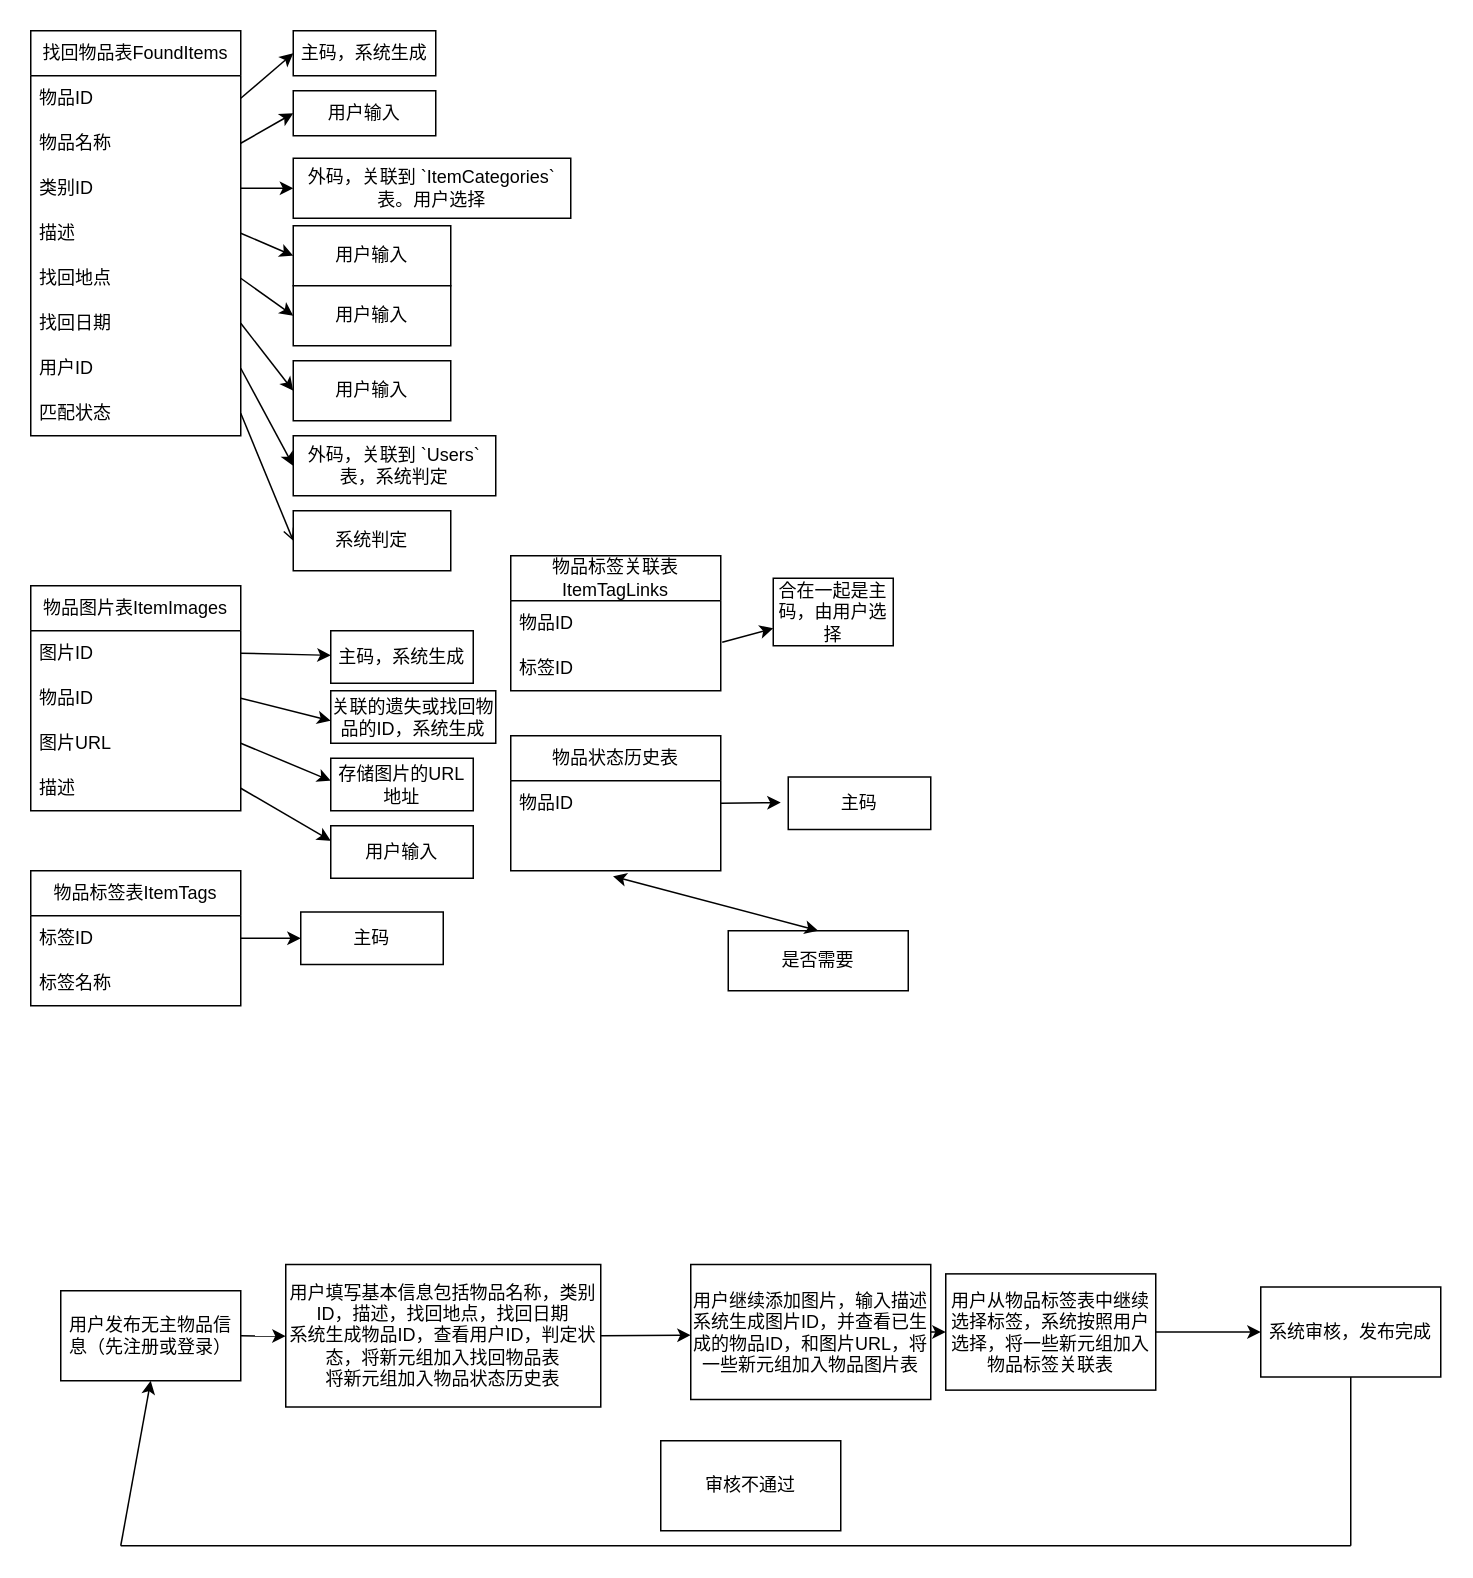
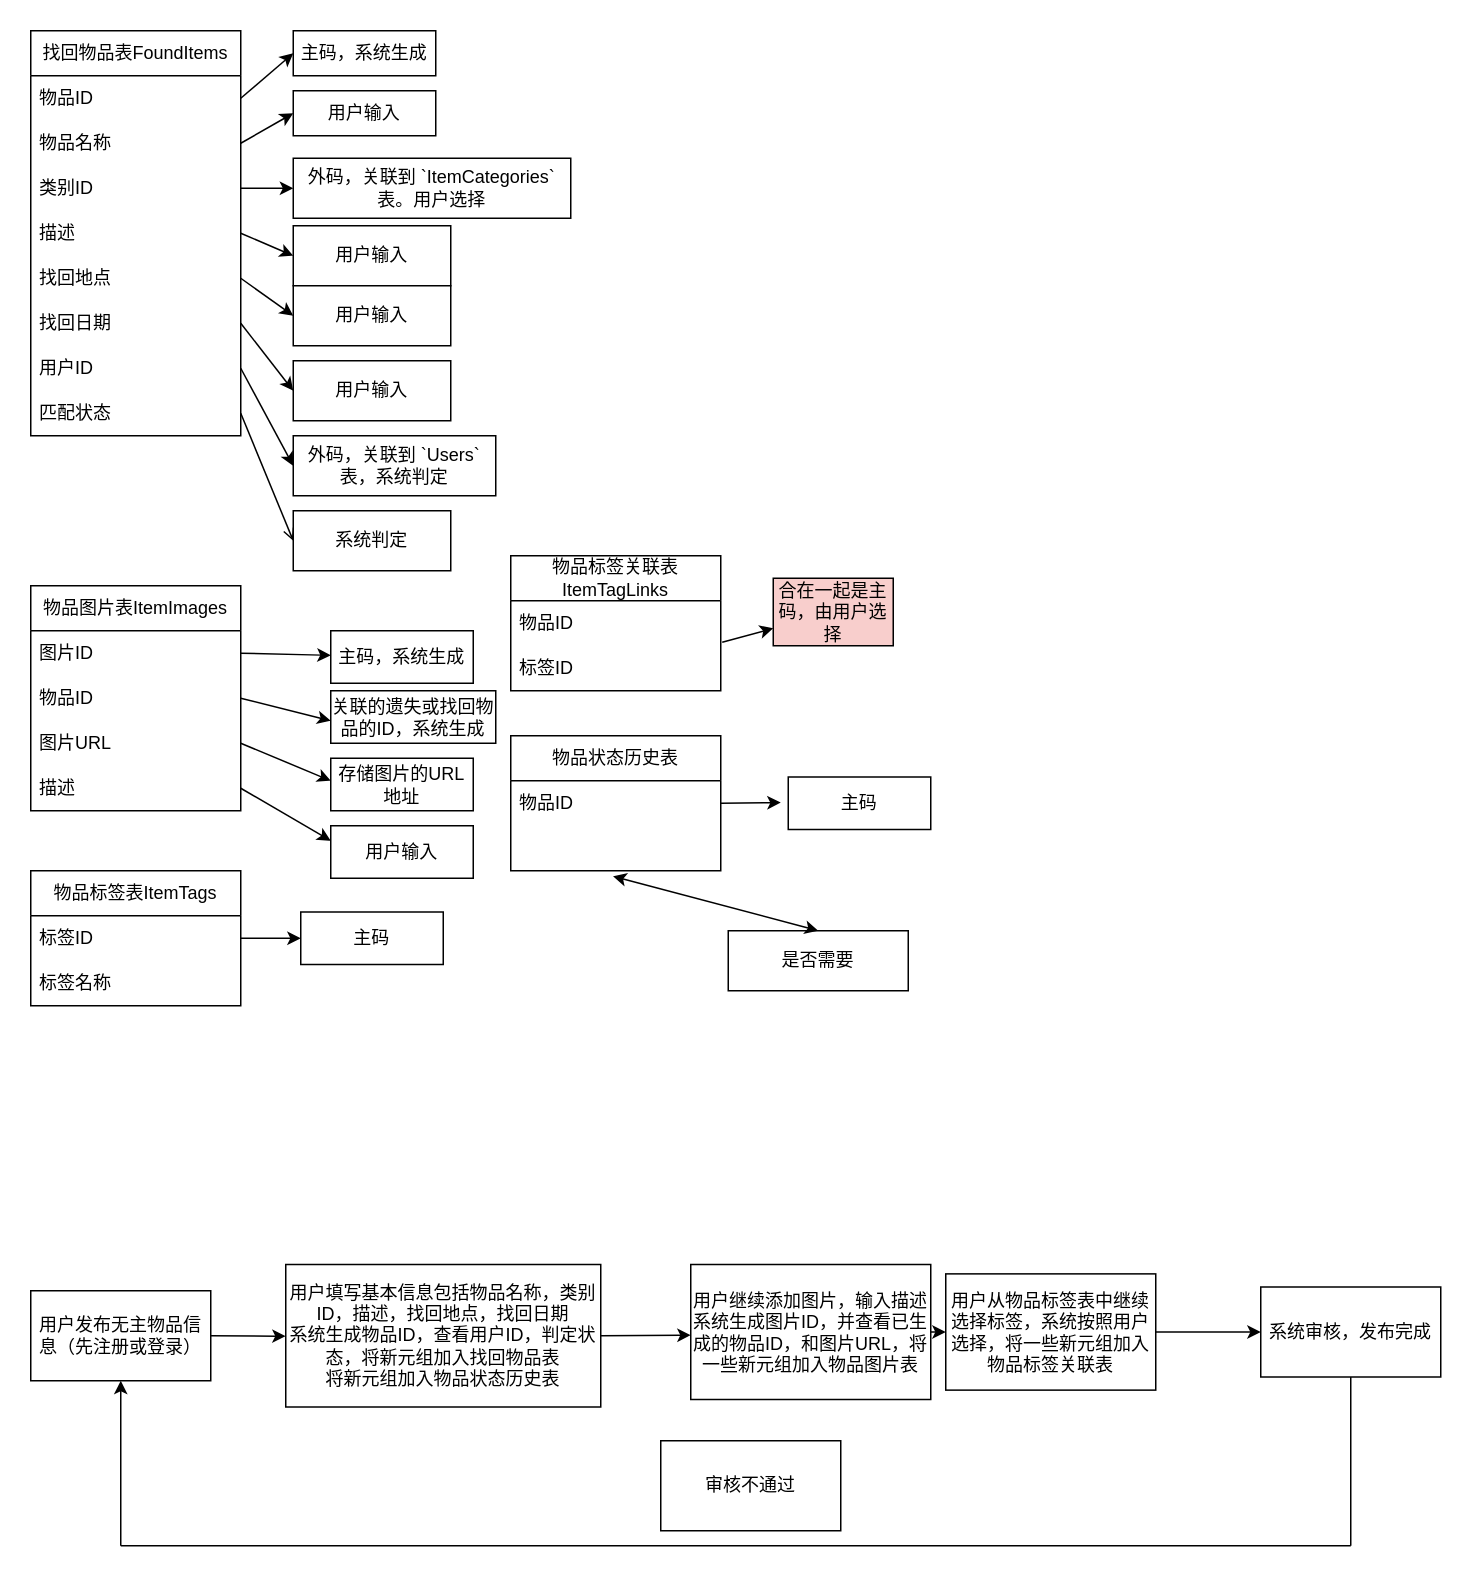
(833, 612) -> (833, 612)
(151, 1336) -> (121, 1336)
